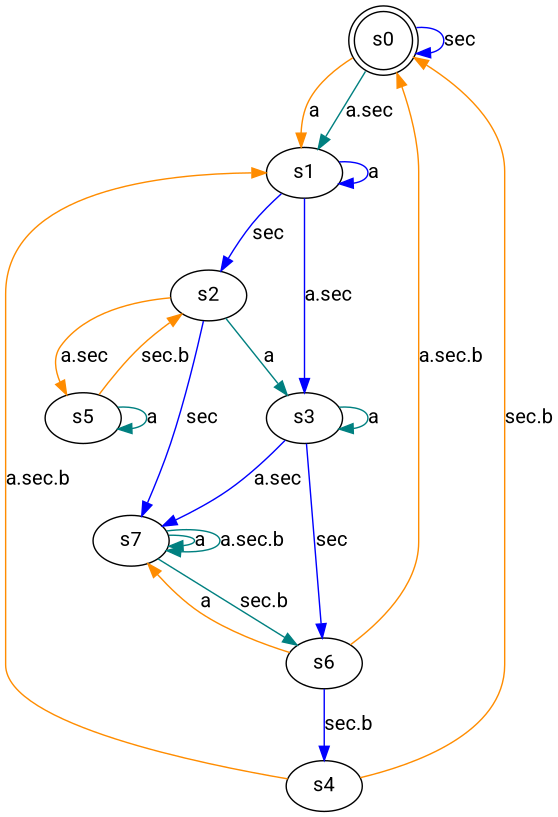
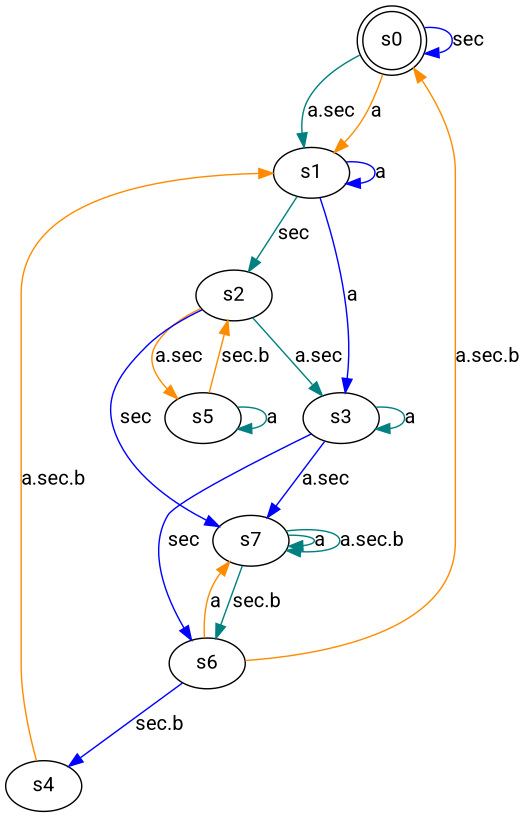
(252, 224) -> (277, 228)
(328, 295) -> (352, 295)
(269, 357) -> (319, 357)
(505, 448) -> none
